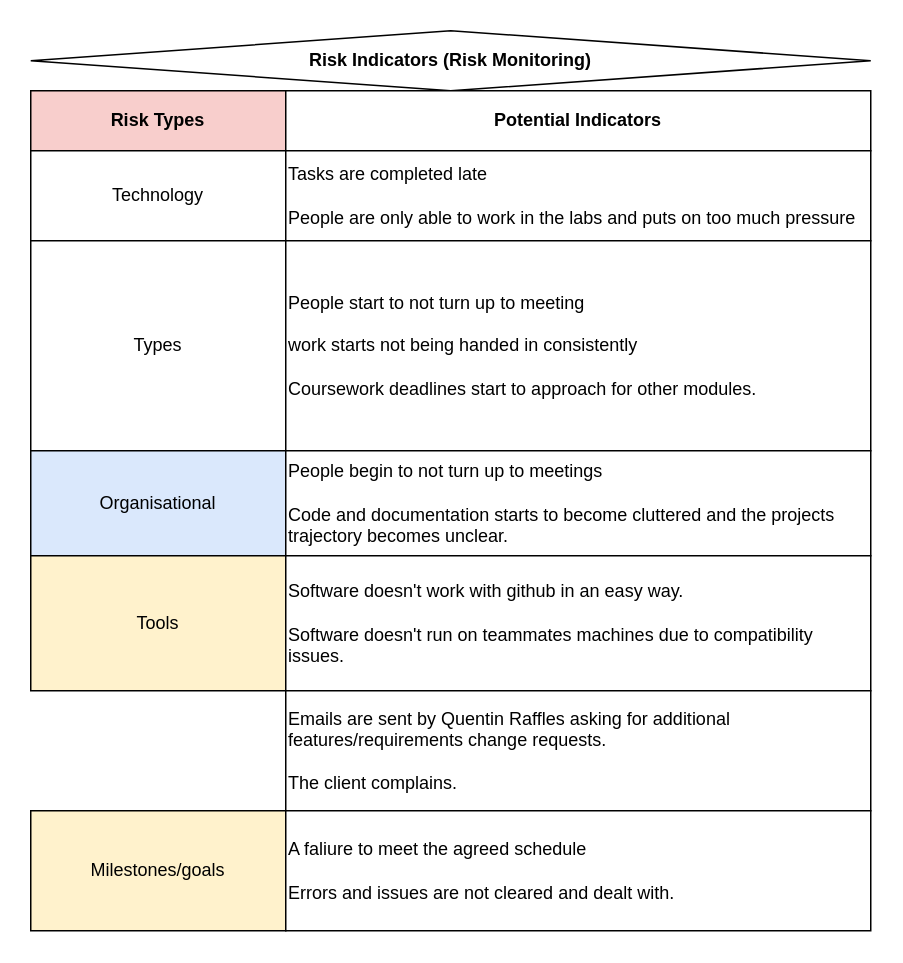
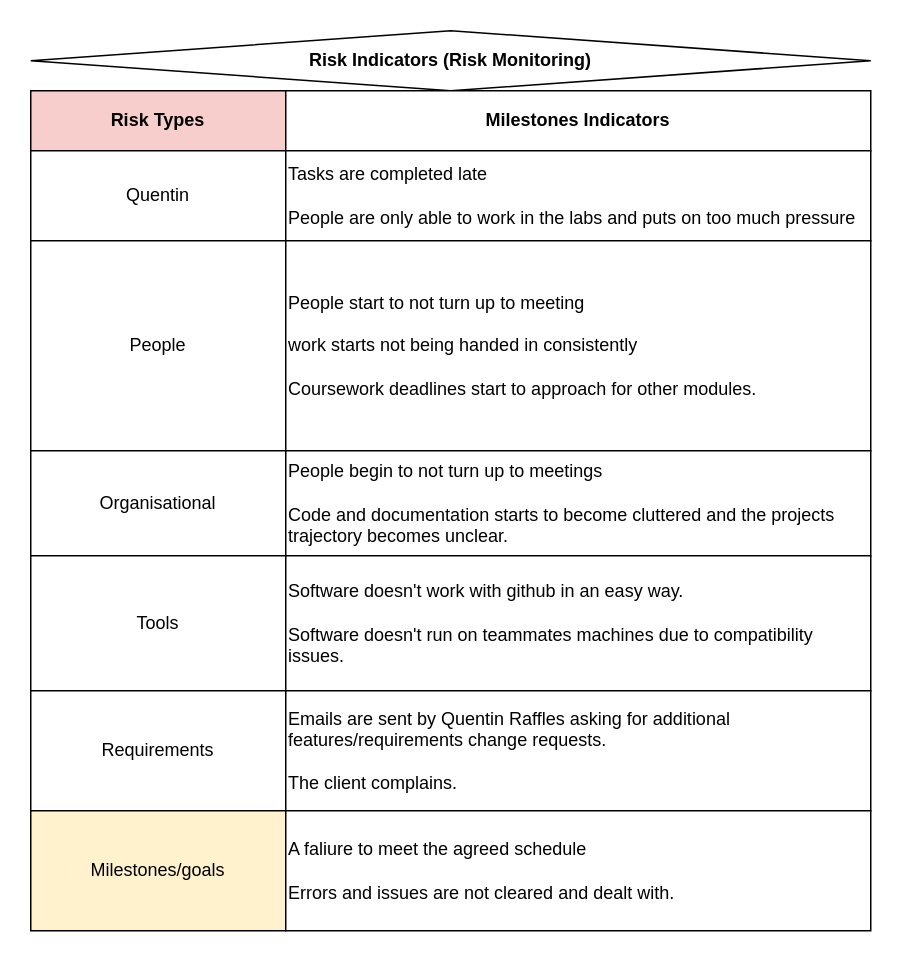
(578, 121) -> (578, 121)
(158, 196) -> (158, 196)
(158, 346) -> (158, 346)
(158, 503) -> (158, 503)
(158, 623) -> (158, 623)
none -> (158, 751)
